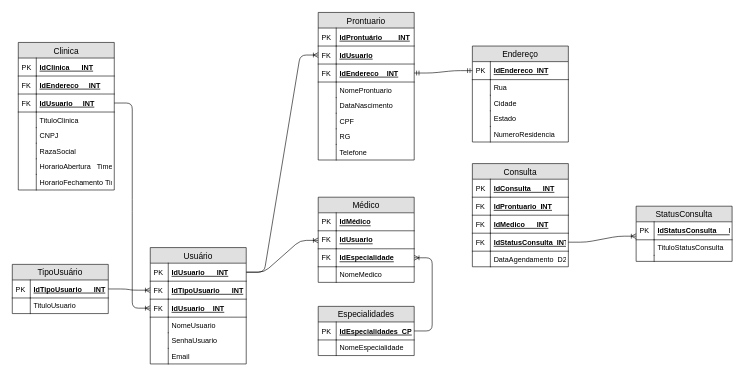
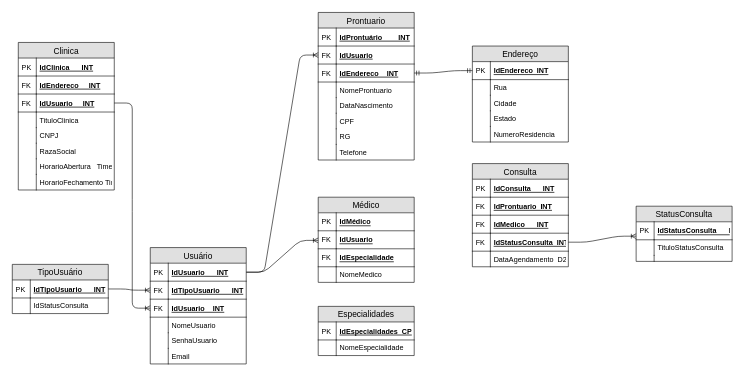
(427, 258) -> none
(57, 306) -> (65, 306)
